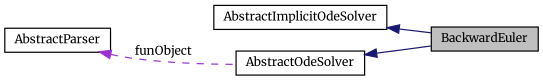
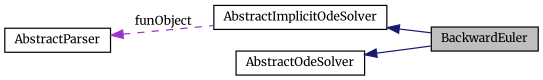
(173, 62) -> (168, 30)
